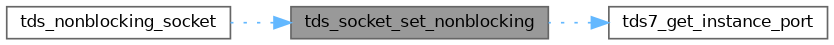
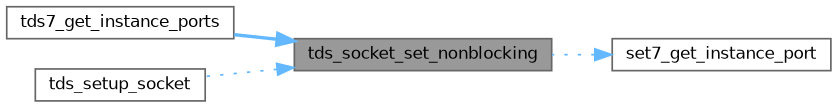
(119, 23) -> (120, 85)
none -> (120, 23)
(718, 23) -> (722, 55)
